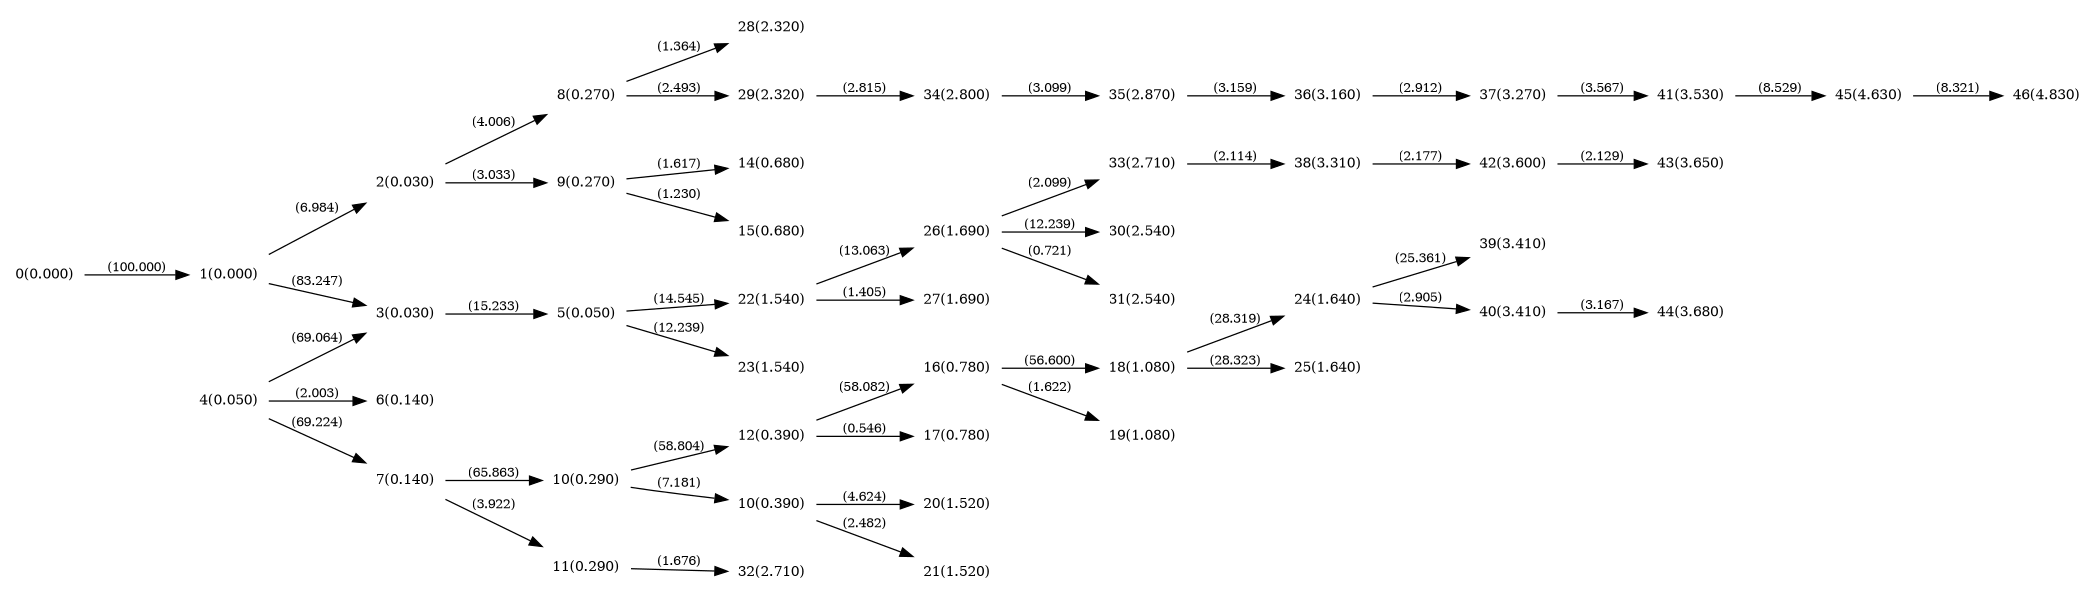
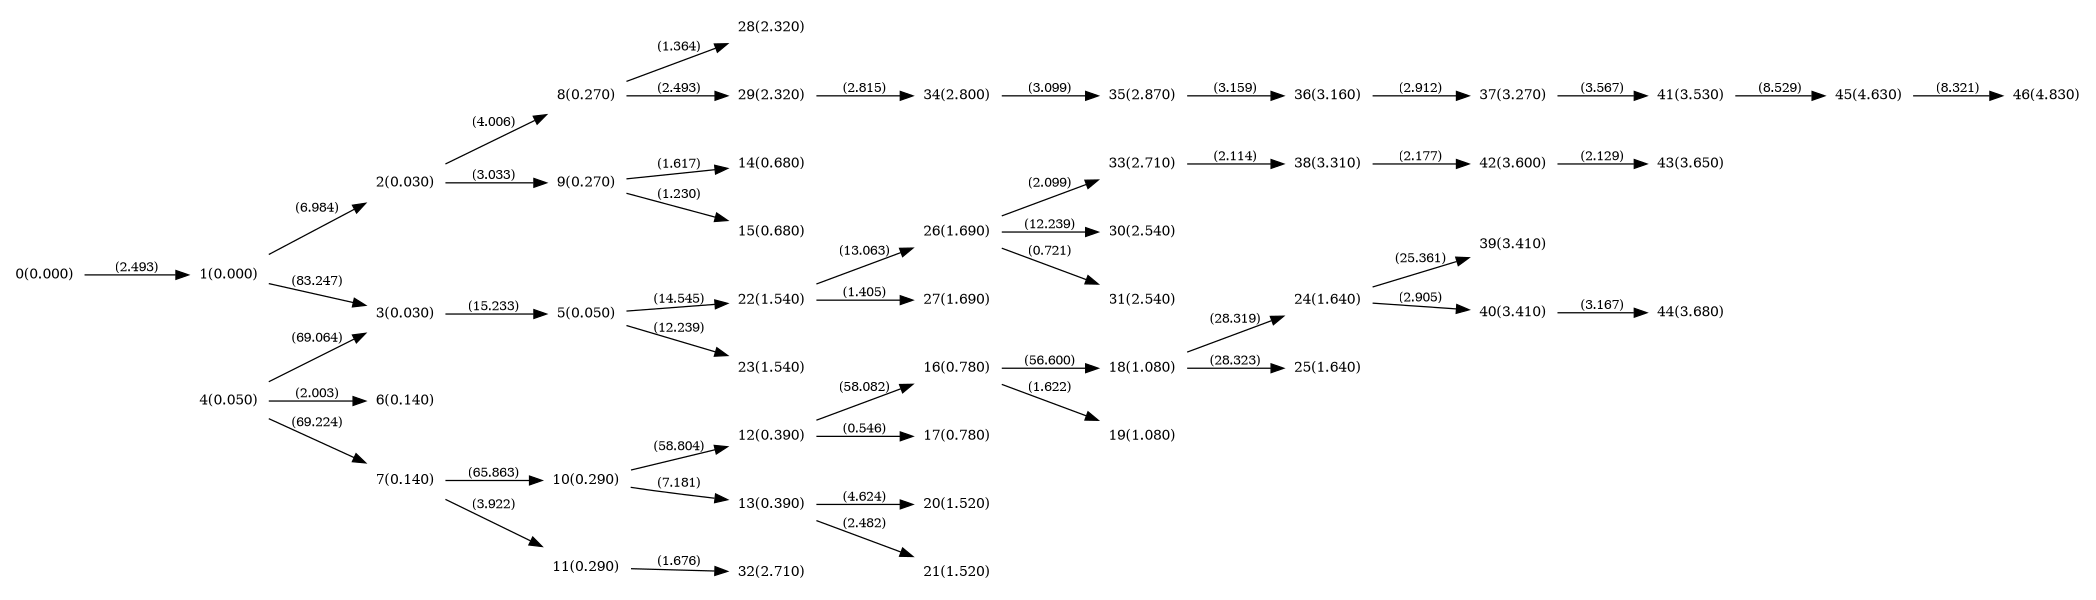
(137, 268) -> (137, 268)
(772, 504) -> (772, 504)
